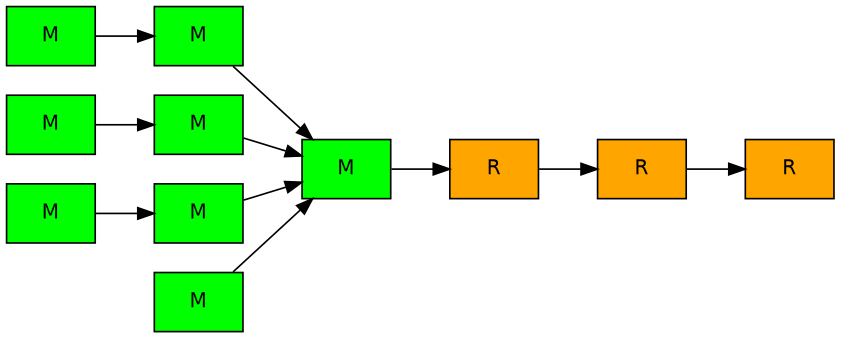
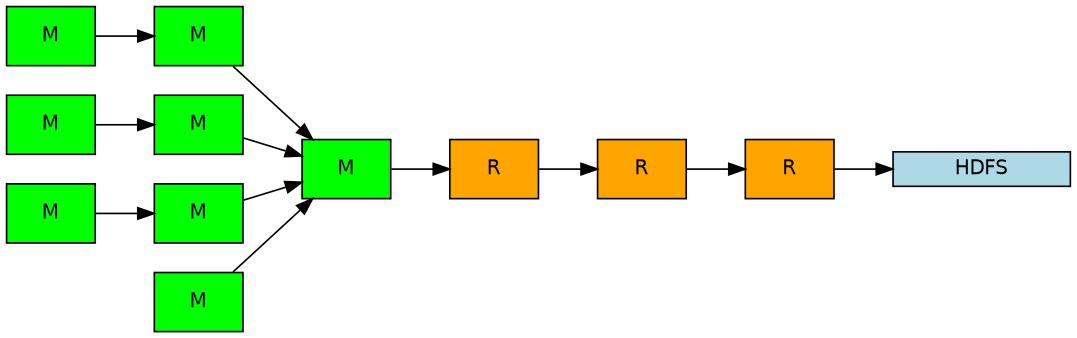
none -> (982, 169)
